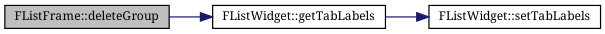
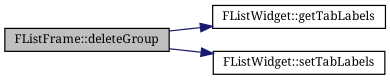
(401, 17) -> (185, 50)
